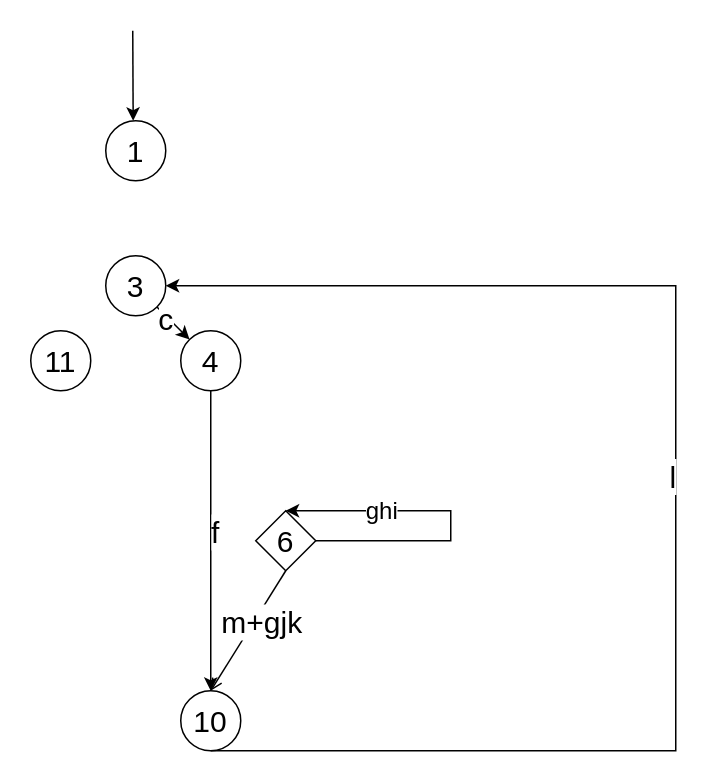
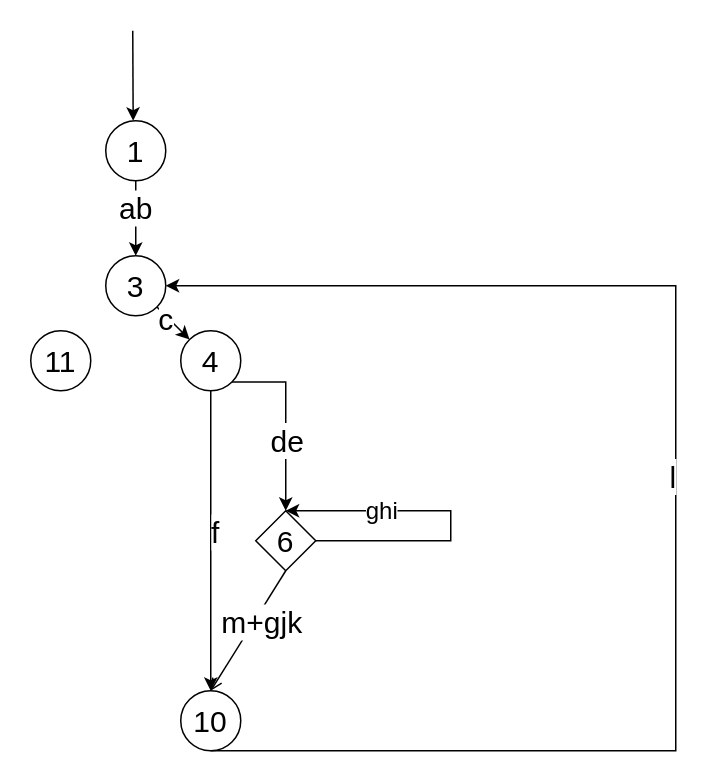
none -> (136, 213)
none -> (286, 415)
